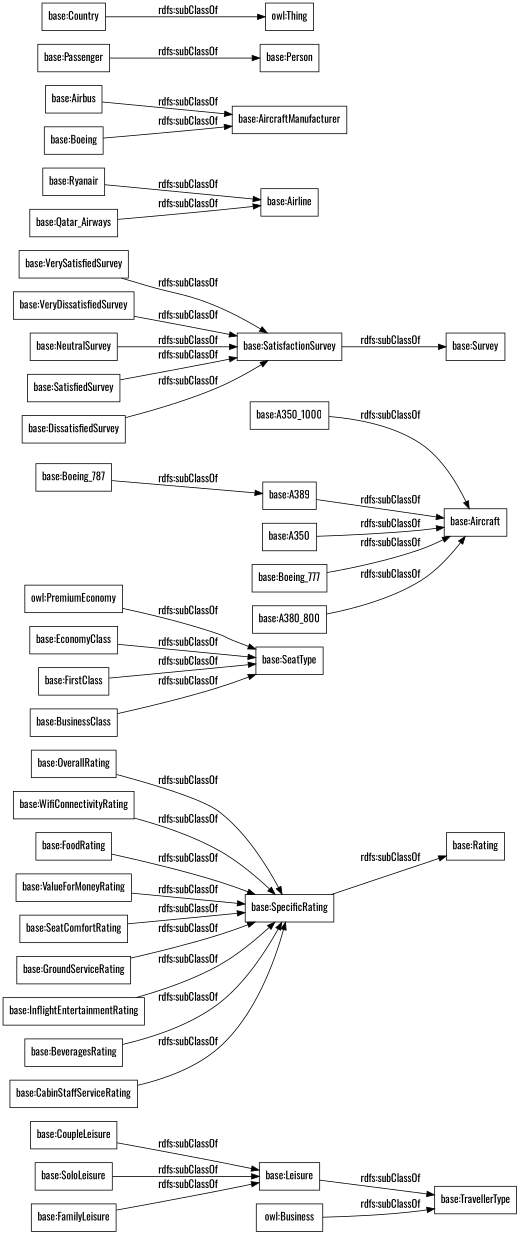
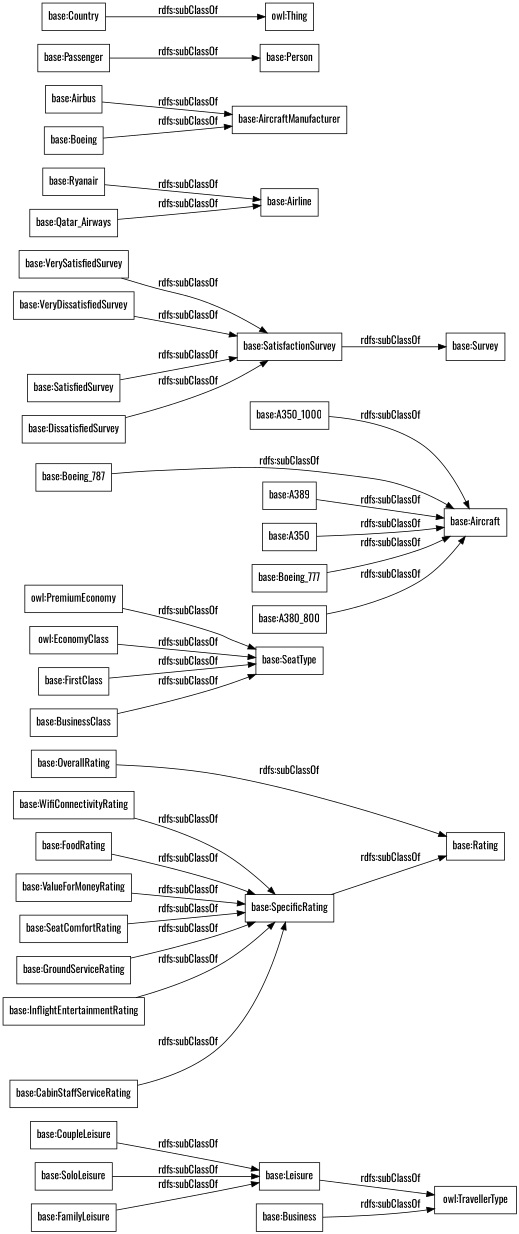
(74, 347) -> none
(183, 487) -> (282, 469)
(74, 640) -> (74, 640)
(214, 808) -> (280, 787)
(74, 1053) -> none
(476, 1200) -> (476, 1200)
(290, 1218) -> (290, 1218)
